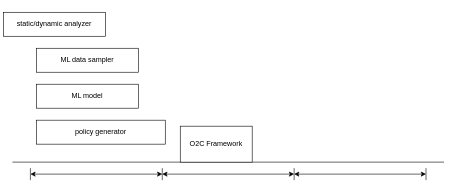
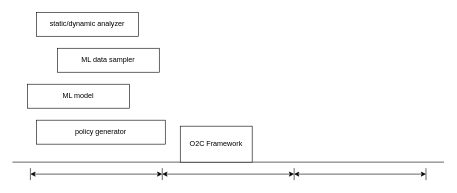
(54, 24) -> (87, 24)
(87, 60) -> (108, 60)
(87, 96) -> (78, 96)
